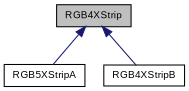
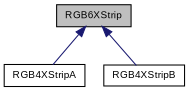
(94, 16) -> (94, 16)
(45, 76) -> (45, 76)
